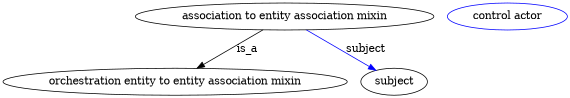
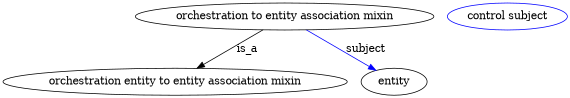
(285, 16) -> (285, 16)
(507, 16) -> (507, 16)
(394, 82) -> (394, 82)
